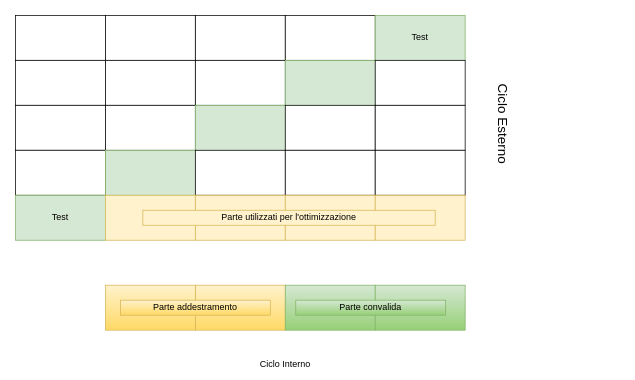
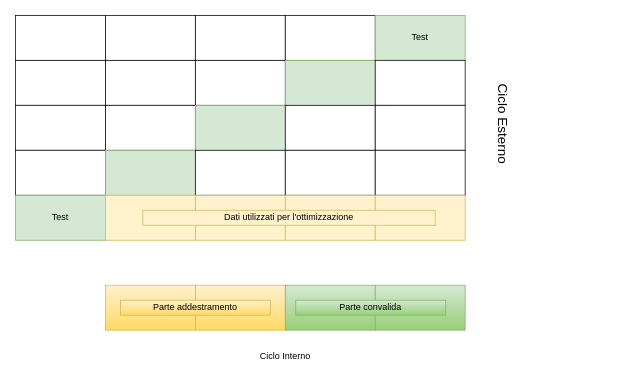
(289, 218) -> (289, 218)
(285, 364) -> (285, 357)
